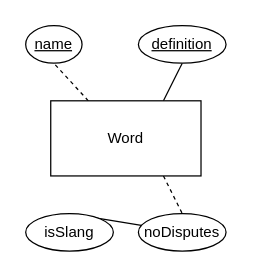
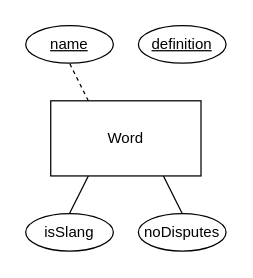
(54, 44) -> (69, 44)
(172, 82) -> none
(172, 193) -> (172, 193)
(120, 222) -> (79, 195)
